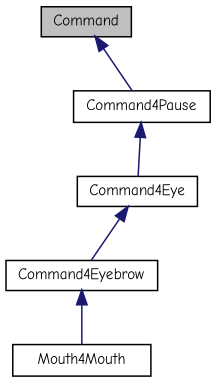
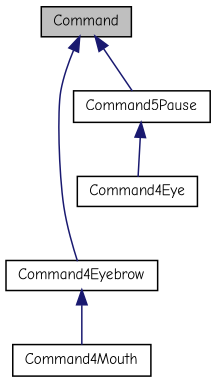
(142, 107) -> (142, 107)
(105, 240) -> (60, 156)
(82, 360) -> (82, 360)
